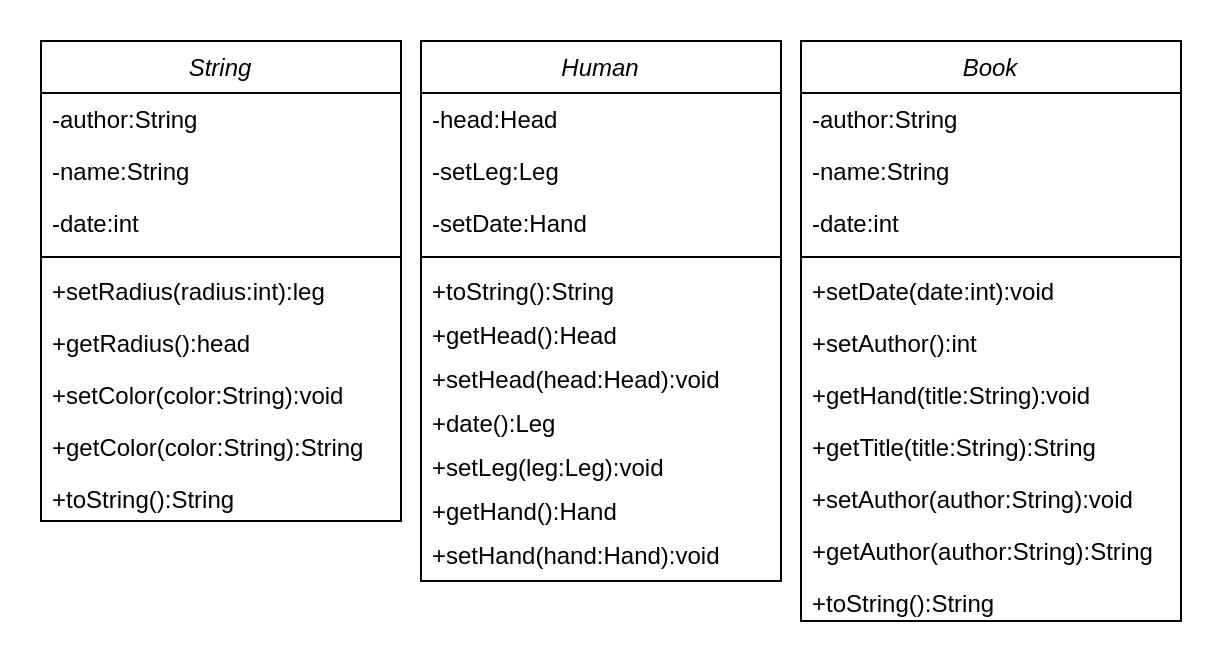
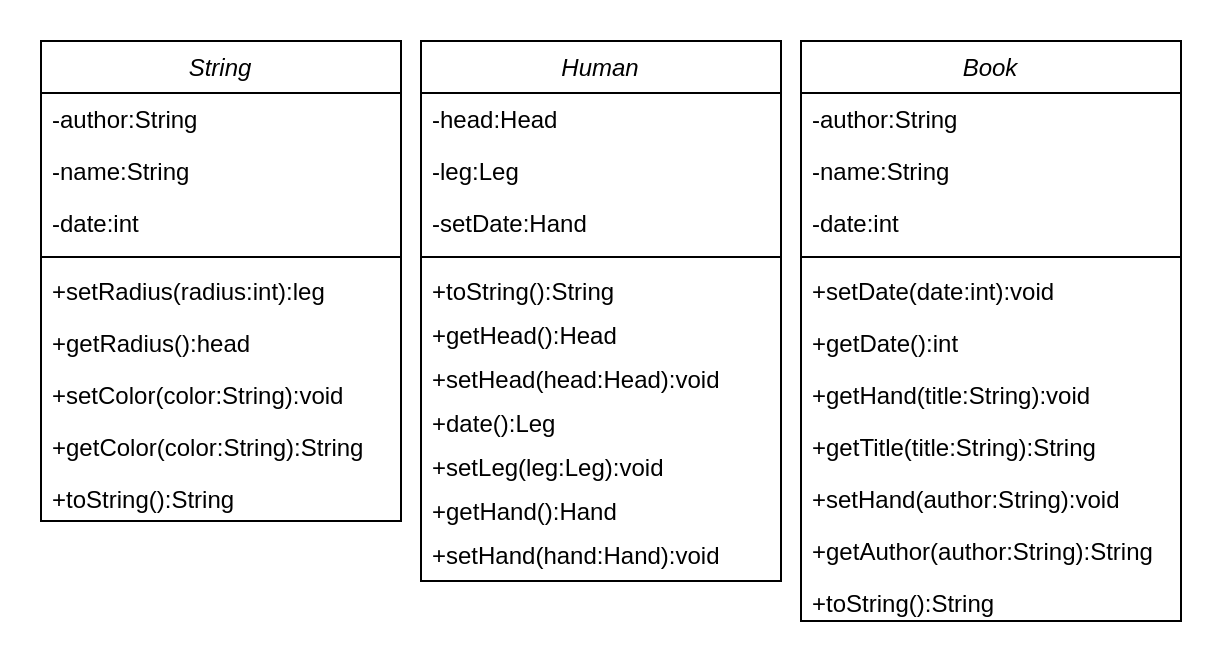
(503, 172) -> (480, 172)
(913, 344) -> (900, 344)
(1001, 500) -> (988, 500)
